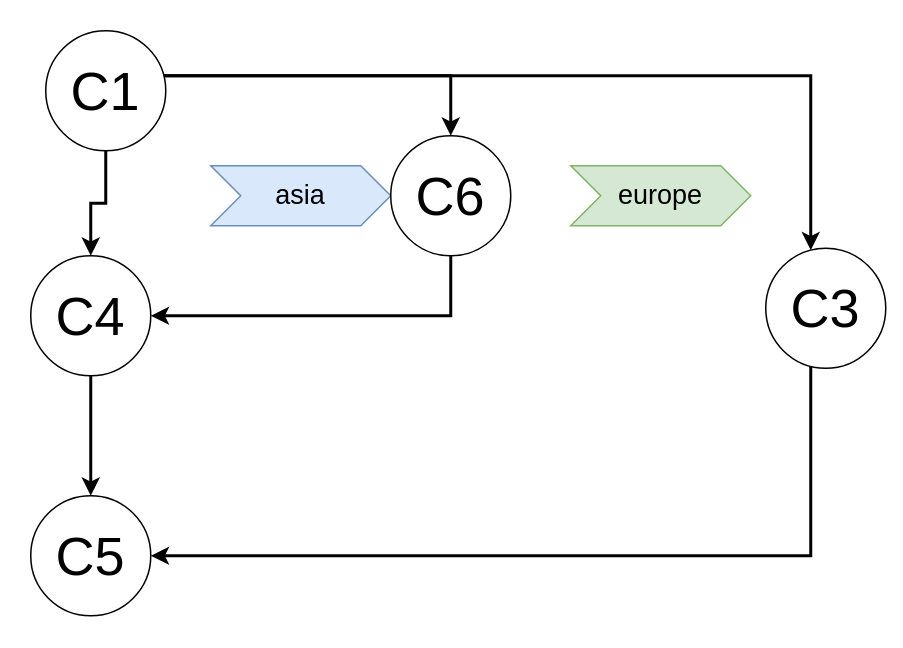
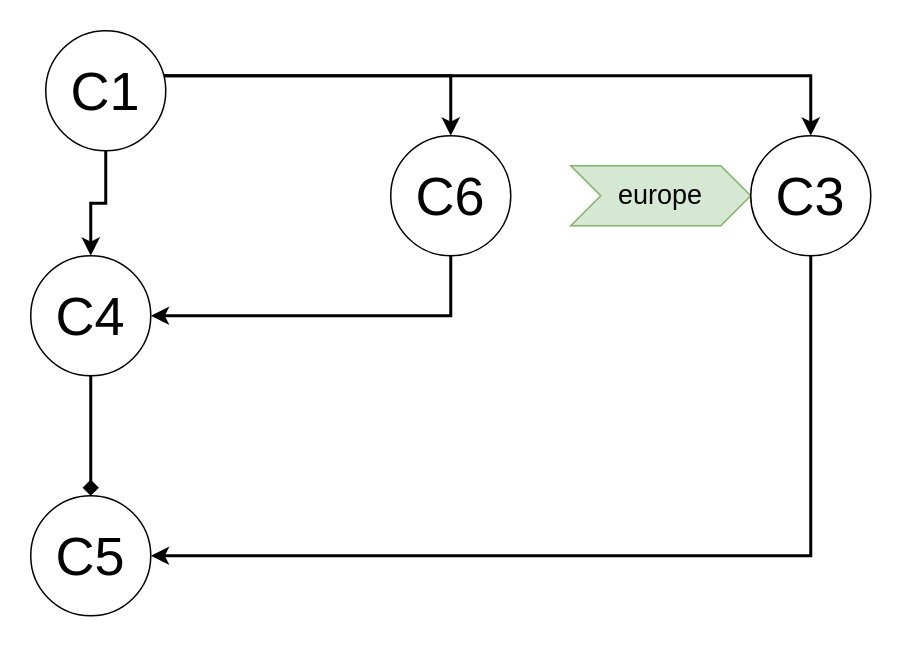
(301, 196) -> none
(826, 308) -> (811, 196)
(91, 480) -> (91, 480)
